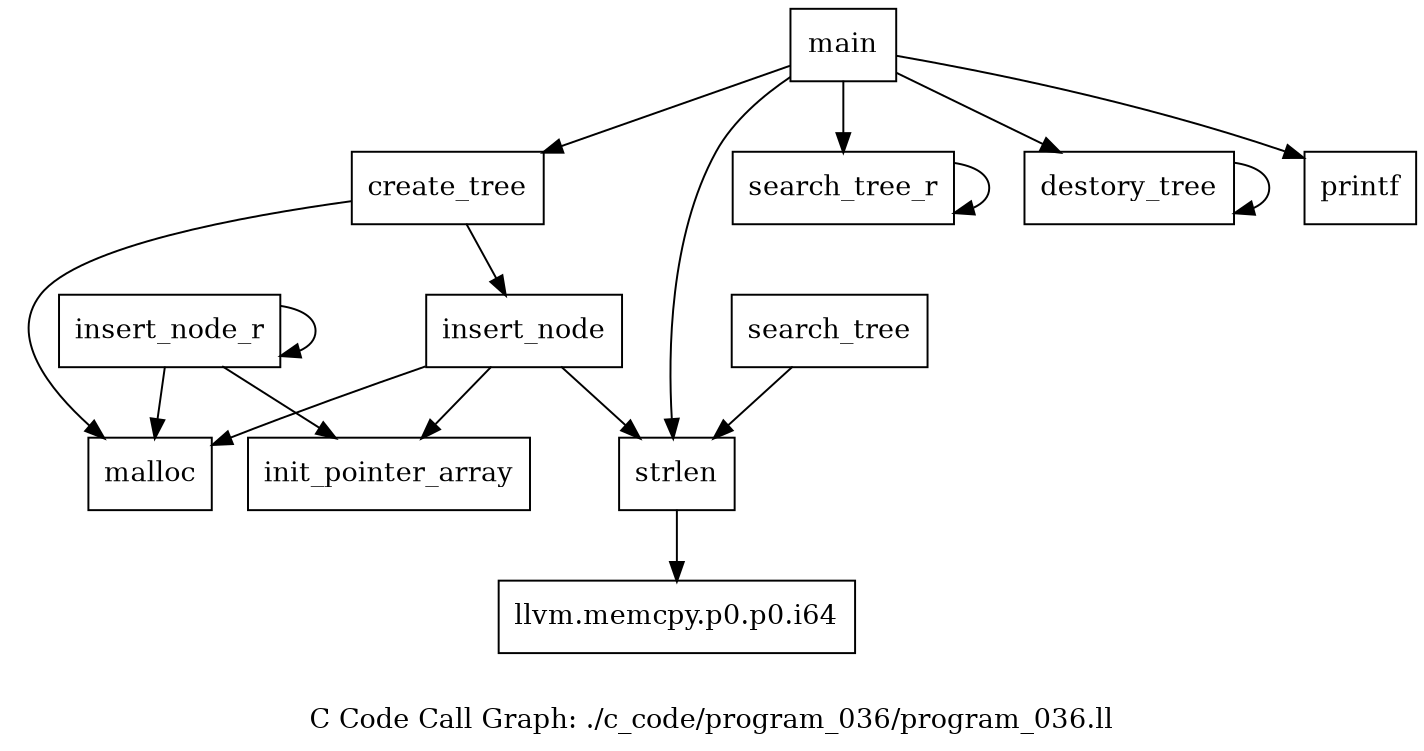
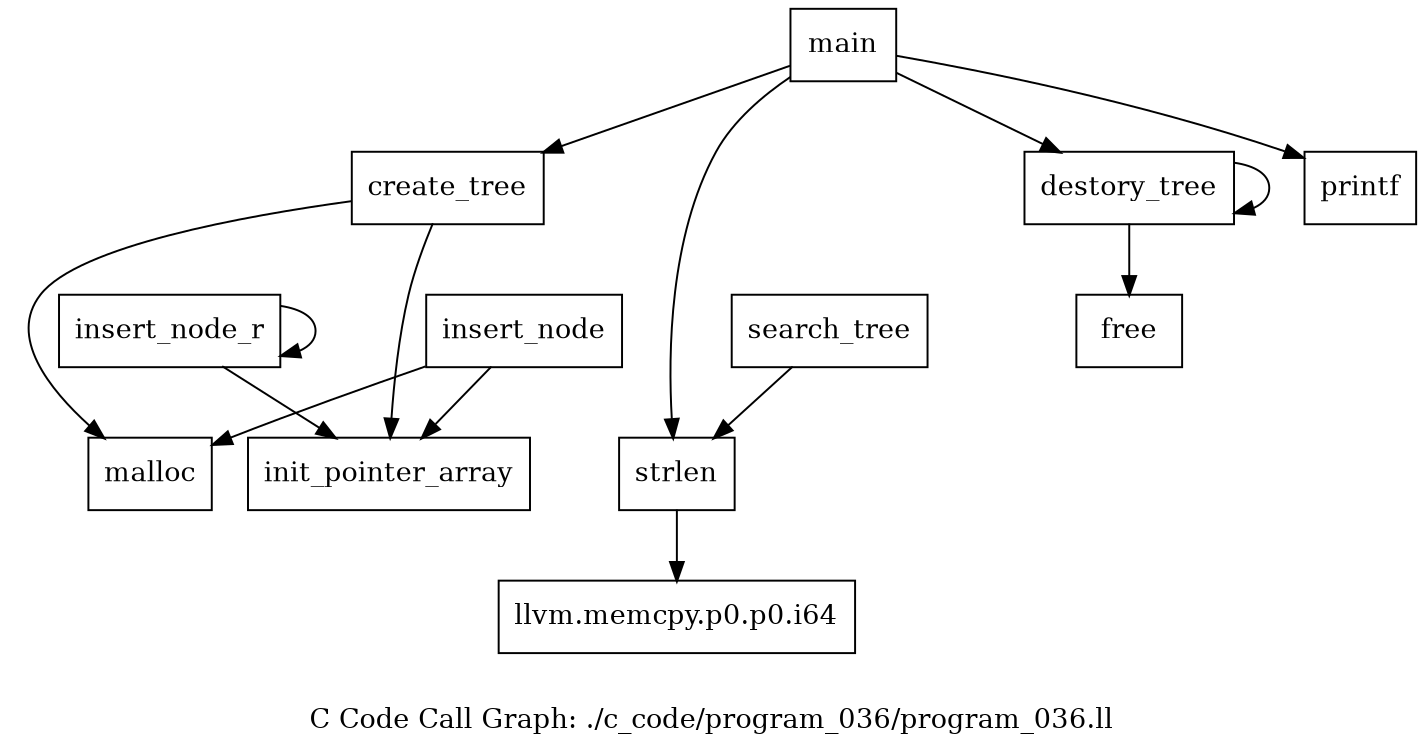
(843, 188) -> none
(481, 251) -> (404, 319)
none -> (1129, 331)
(161, 393) -> none
(593, 396) -> none
